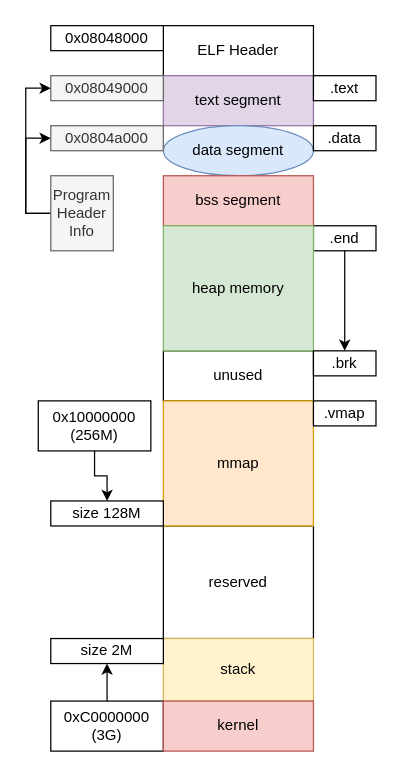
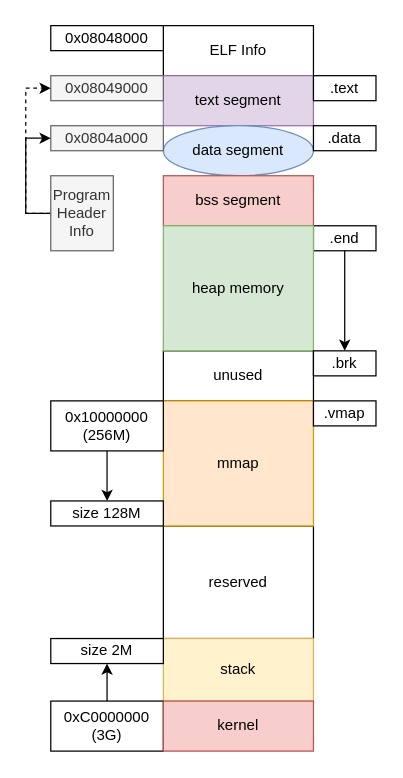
(238, 51) -> (238, 51)
(26, 104) -> (26, 104)
(94, 426) -> (107, 426)
